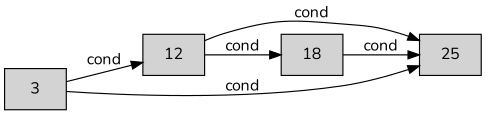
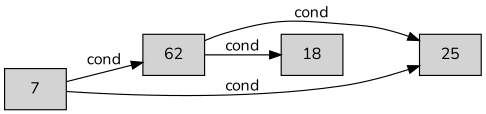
(174, 55) -> (174, 55)
(376, 55) -> none
(35, 89) -> (35, 89)
